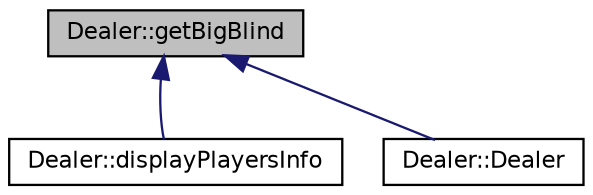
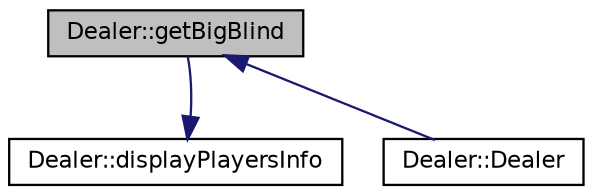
(161, 109) -> (191, 86)
